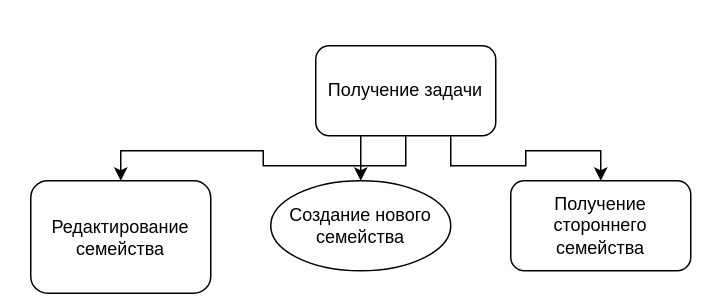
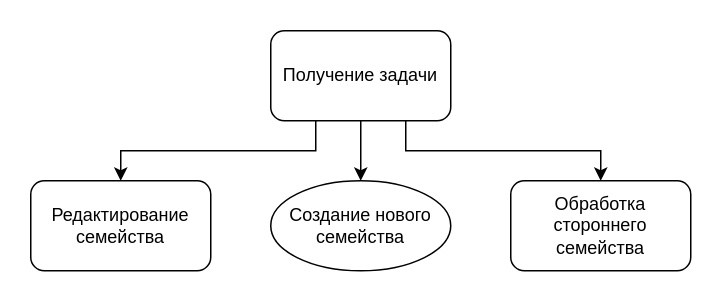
(406, 91) -> (361, 76)
(601, 226) -> (601, 226)
(121, 237) -> (121, 226)
